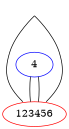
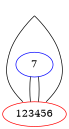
(34, 65) -> (34, 65)
